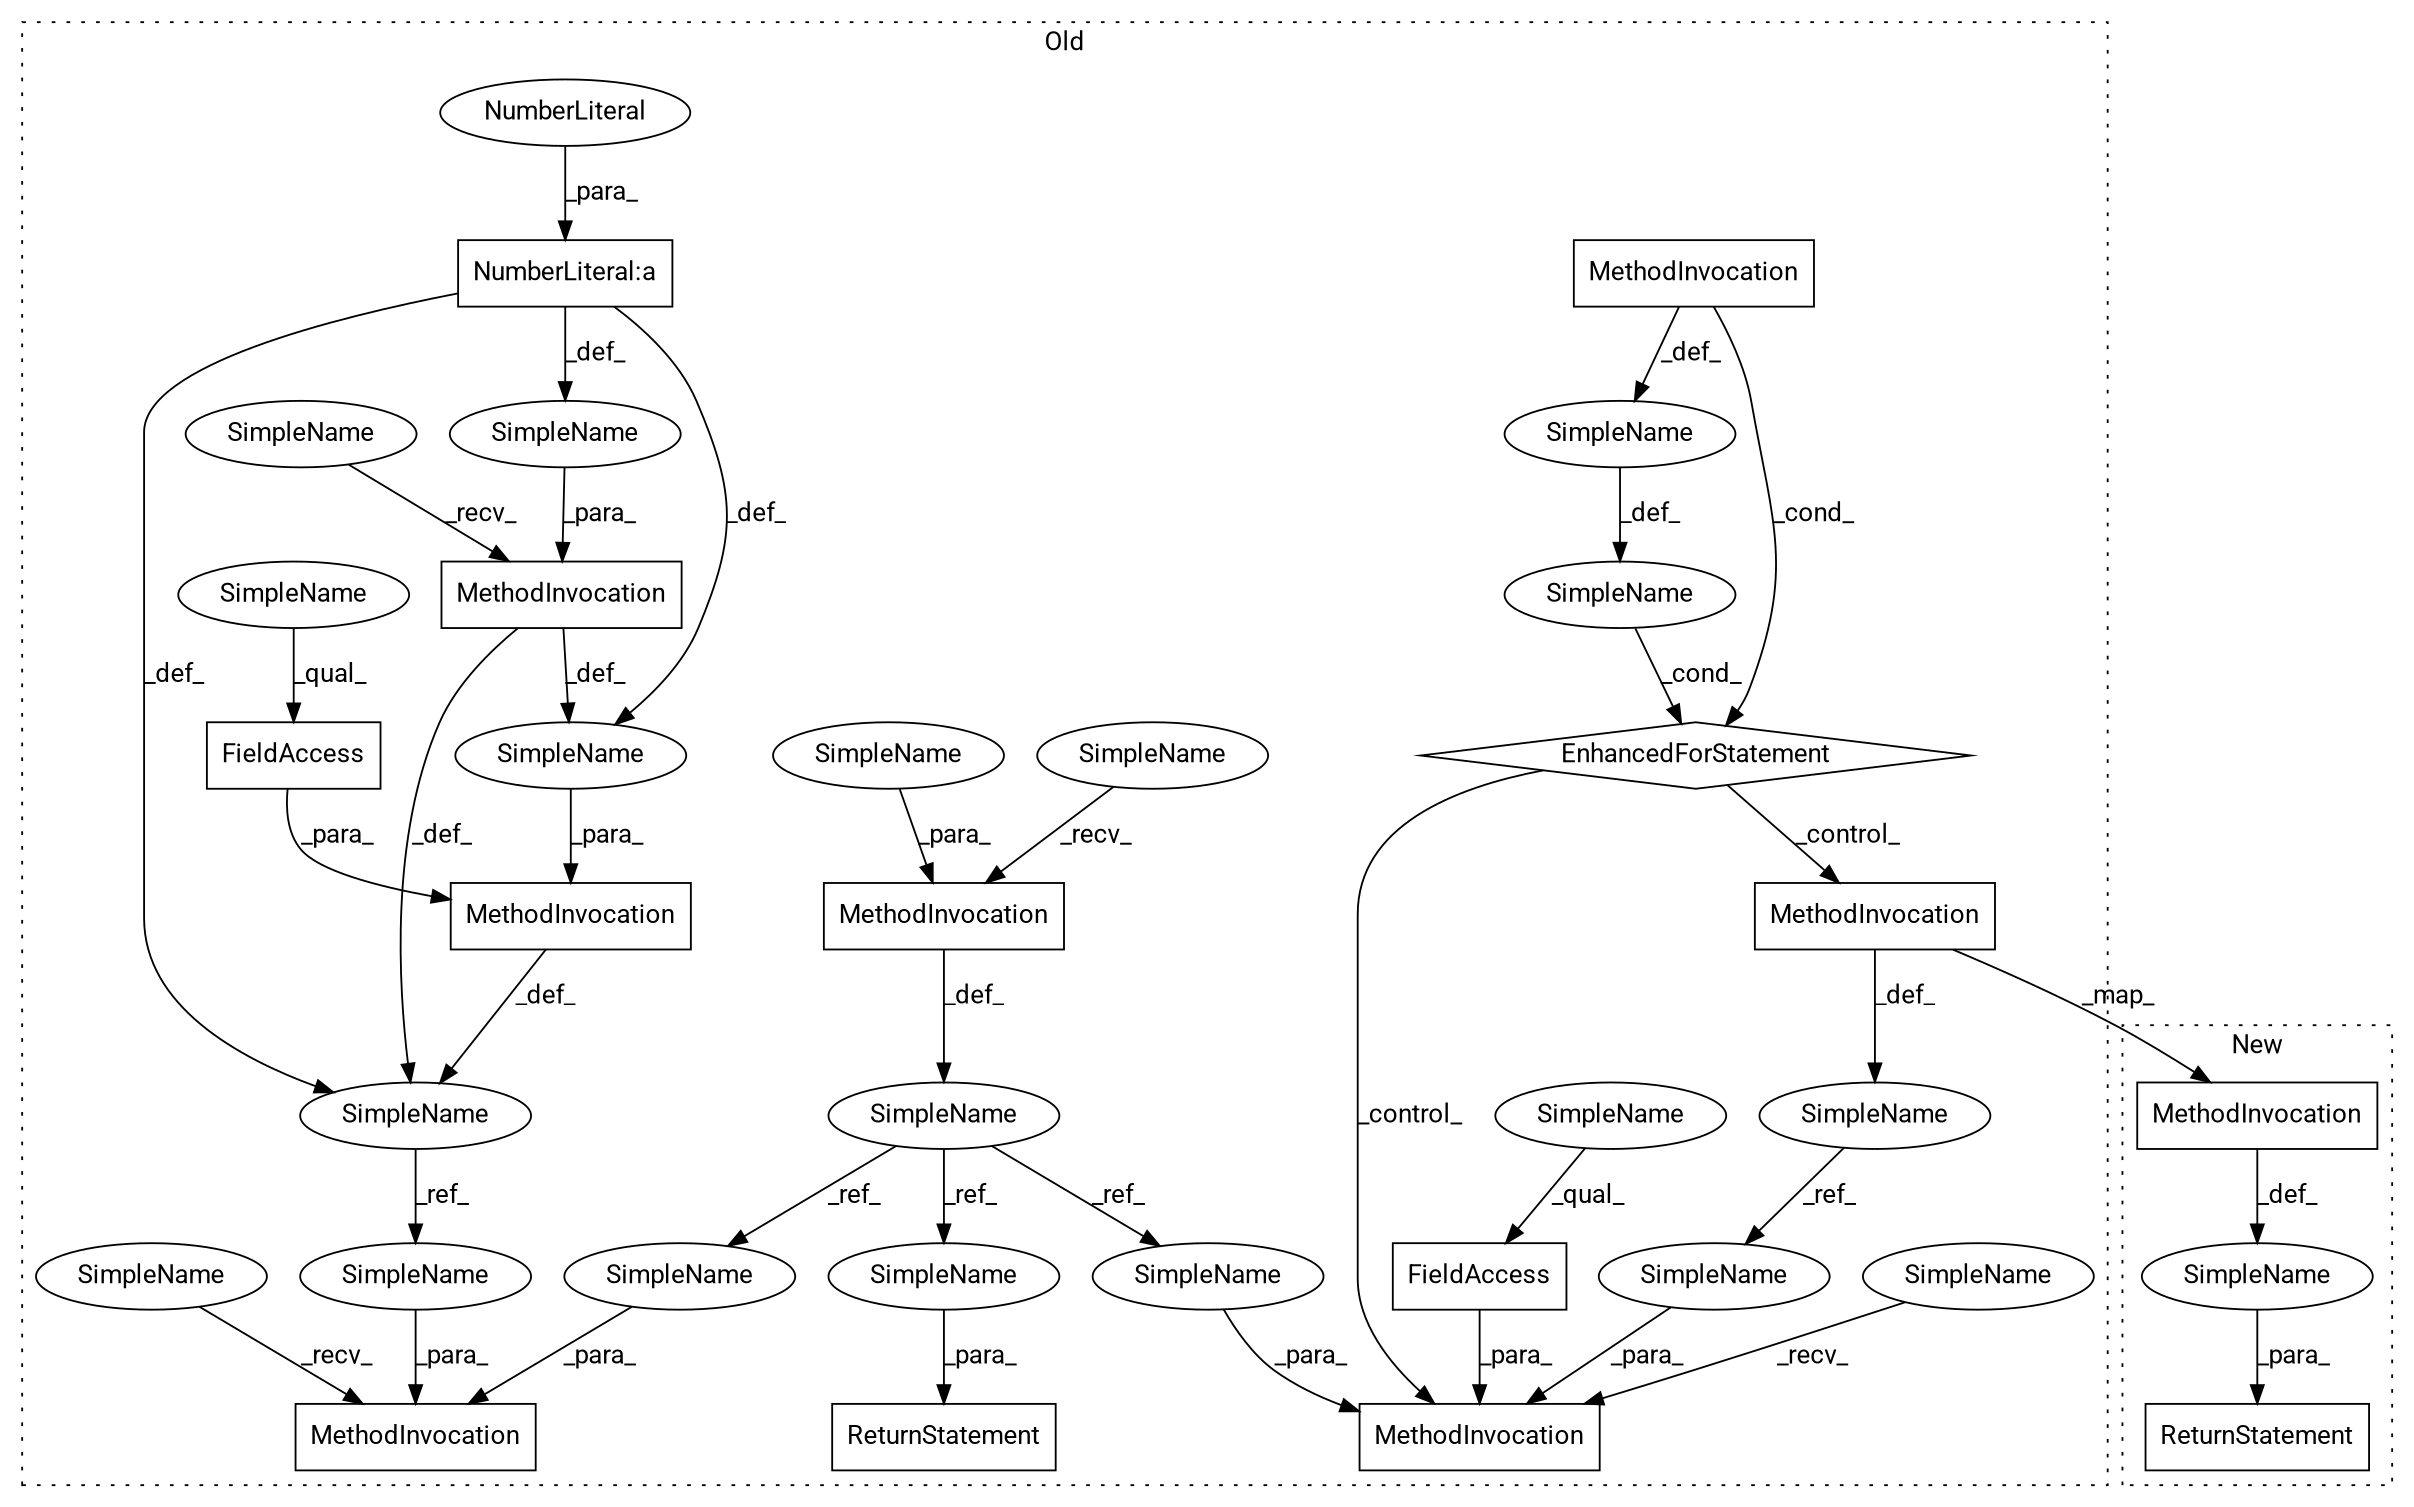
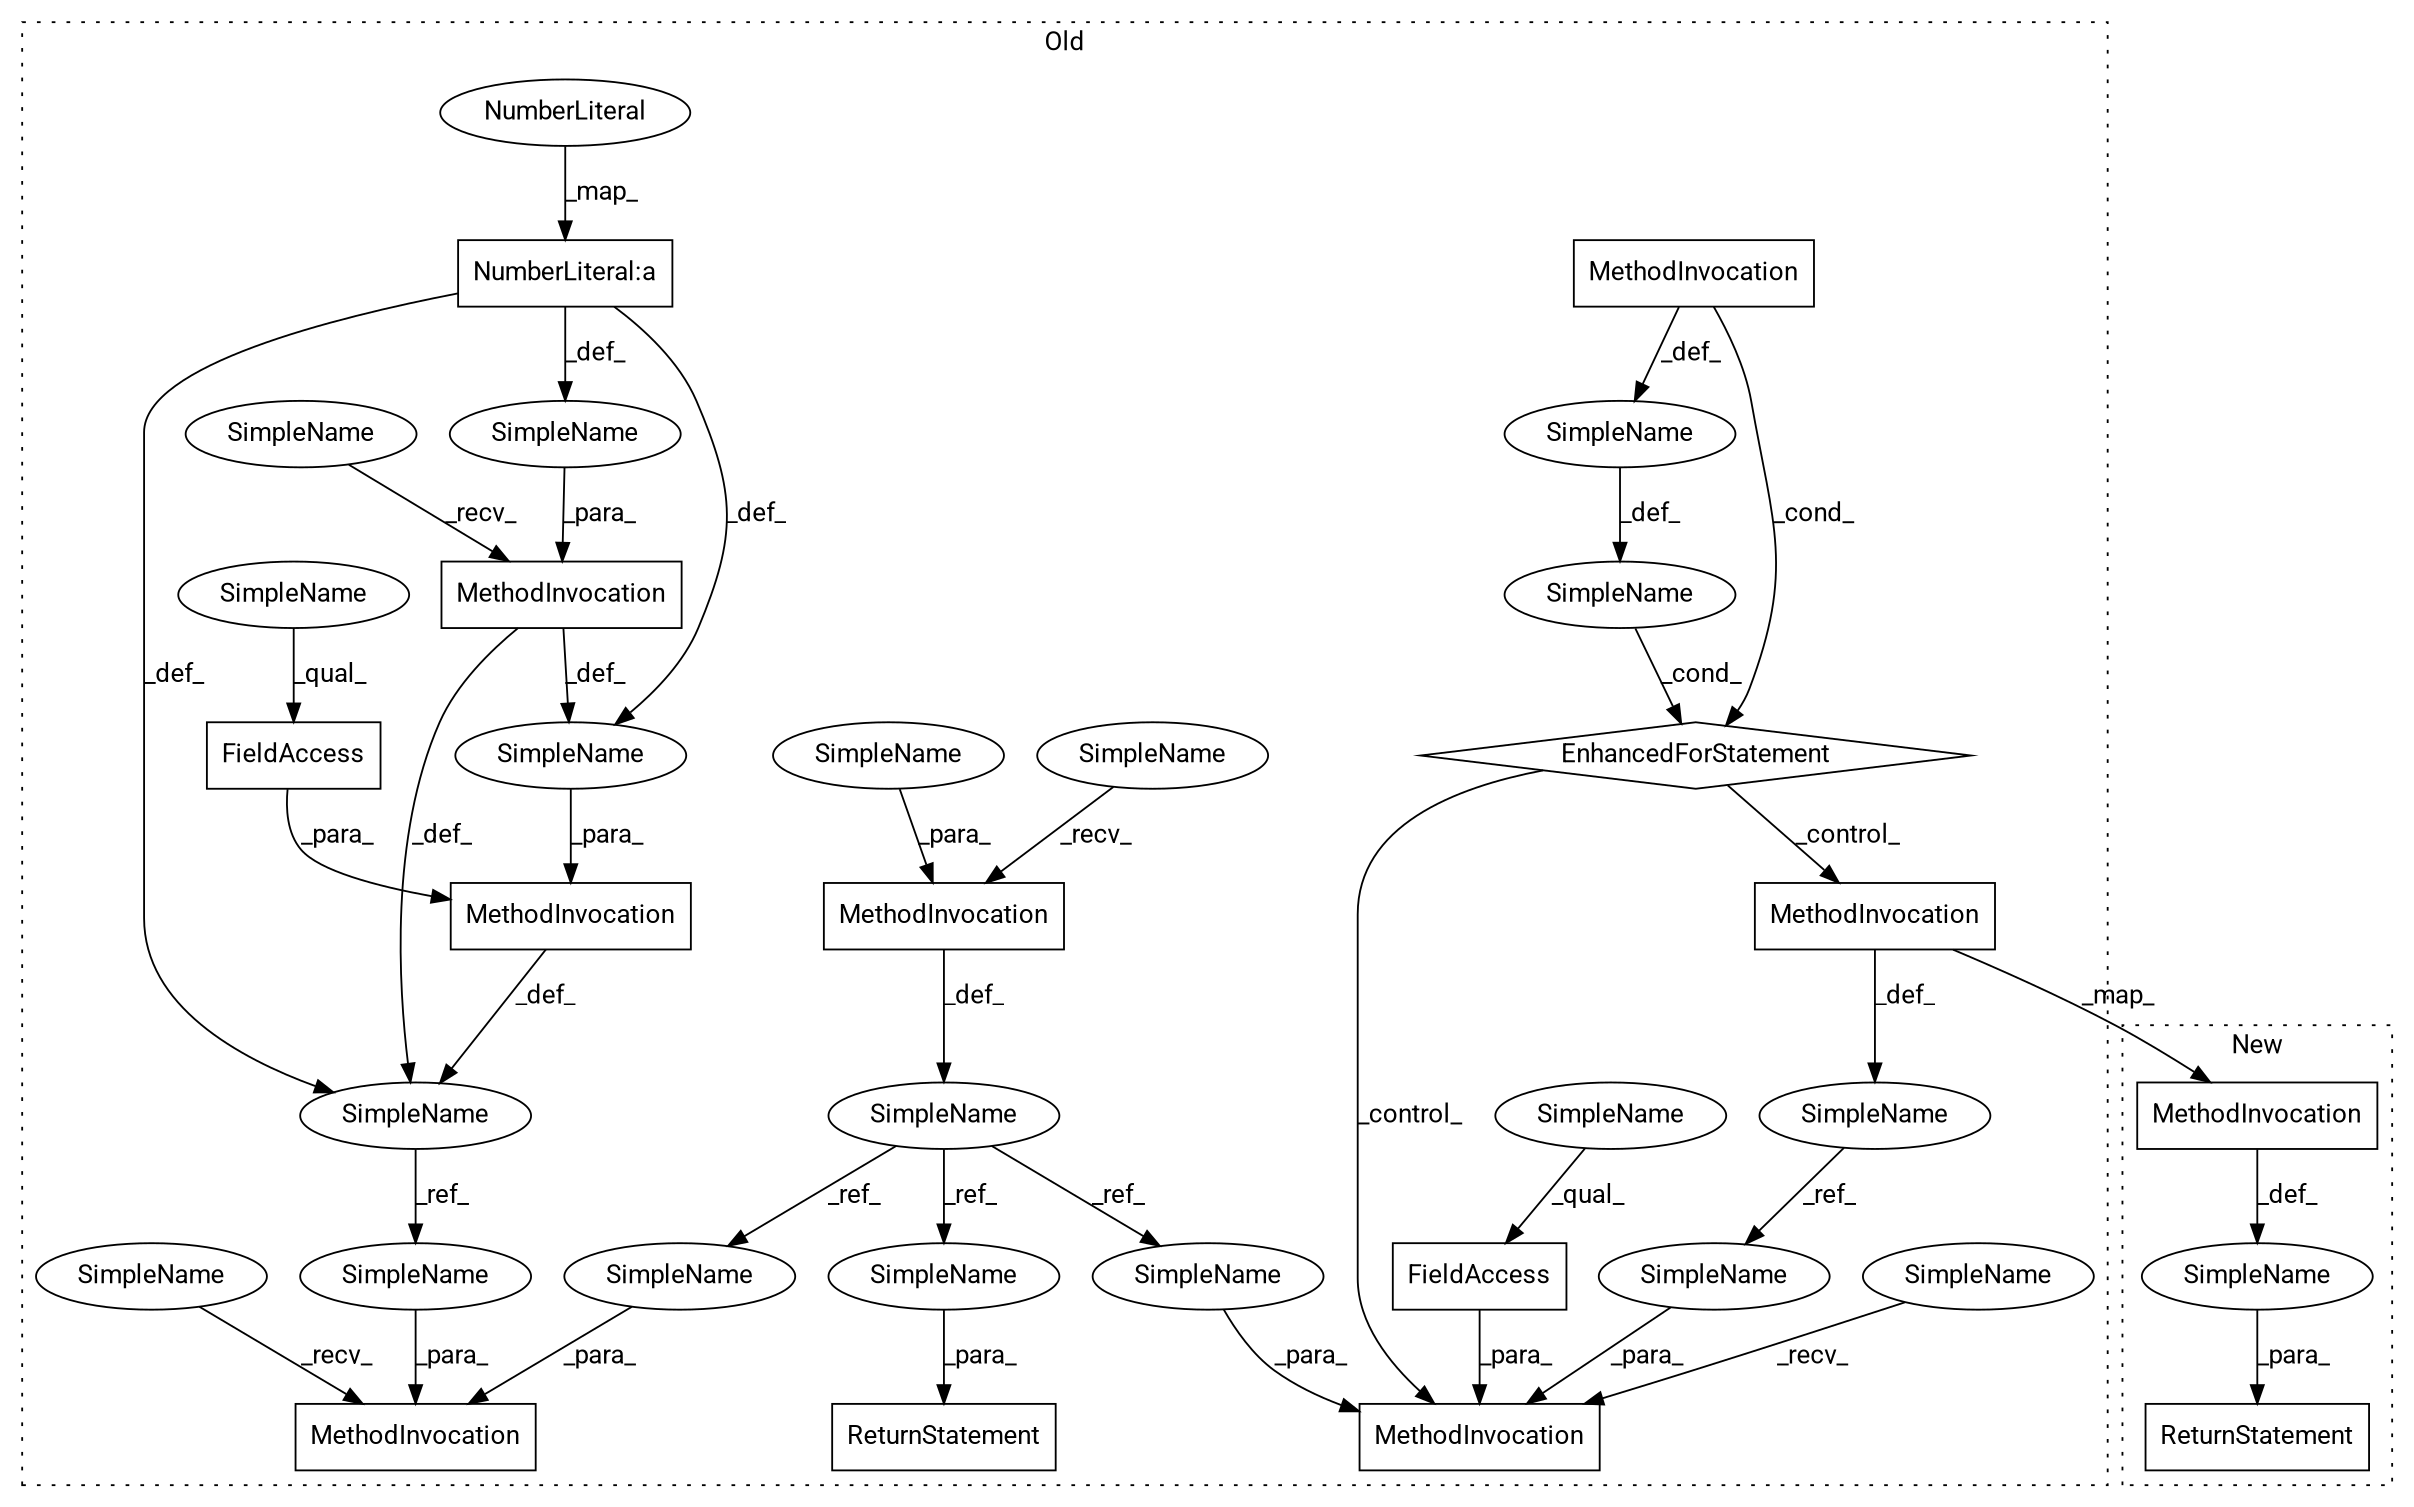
(602, 193) -> (602, 193)
